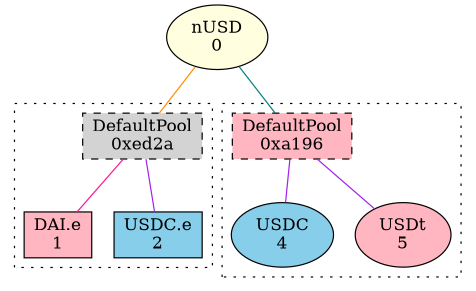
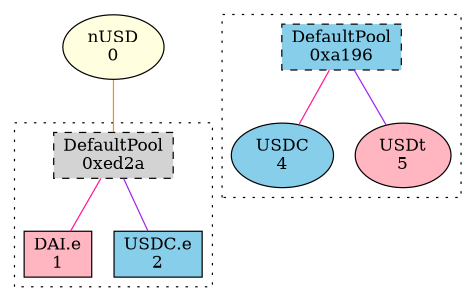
(257, 90) -> none
(292, 136) -> (342, 47)
(288, 181) -> (314, 97)
